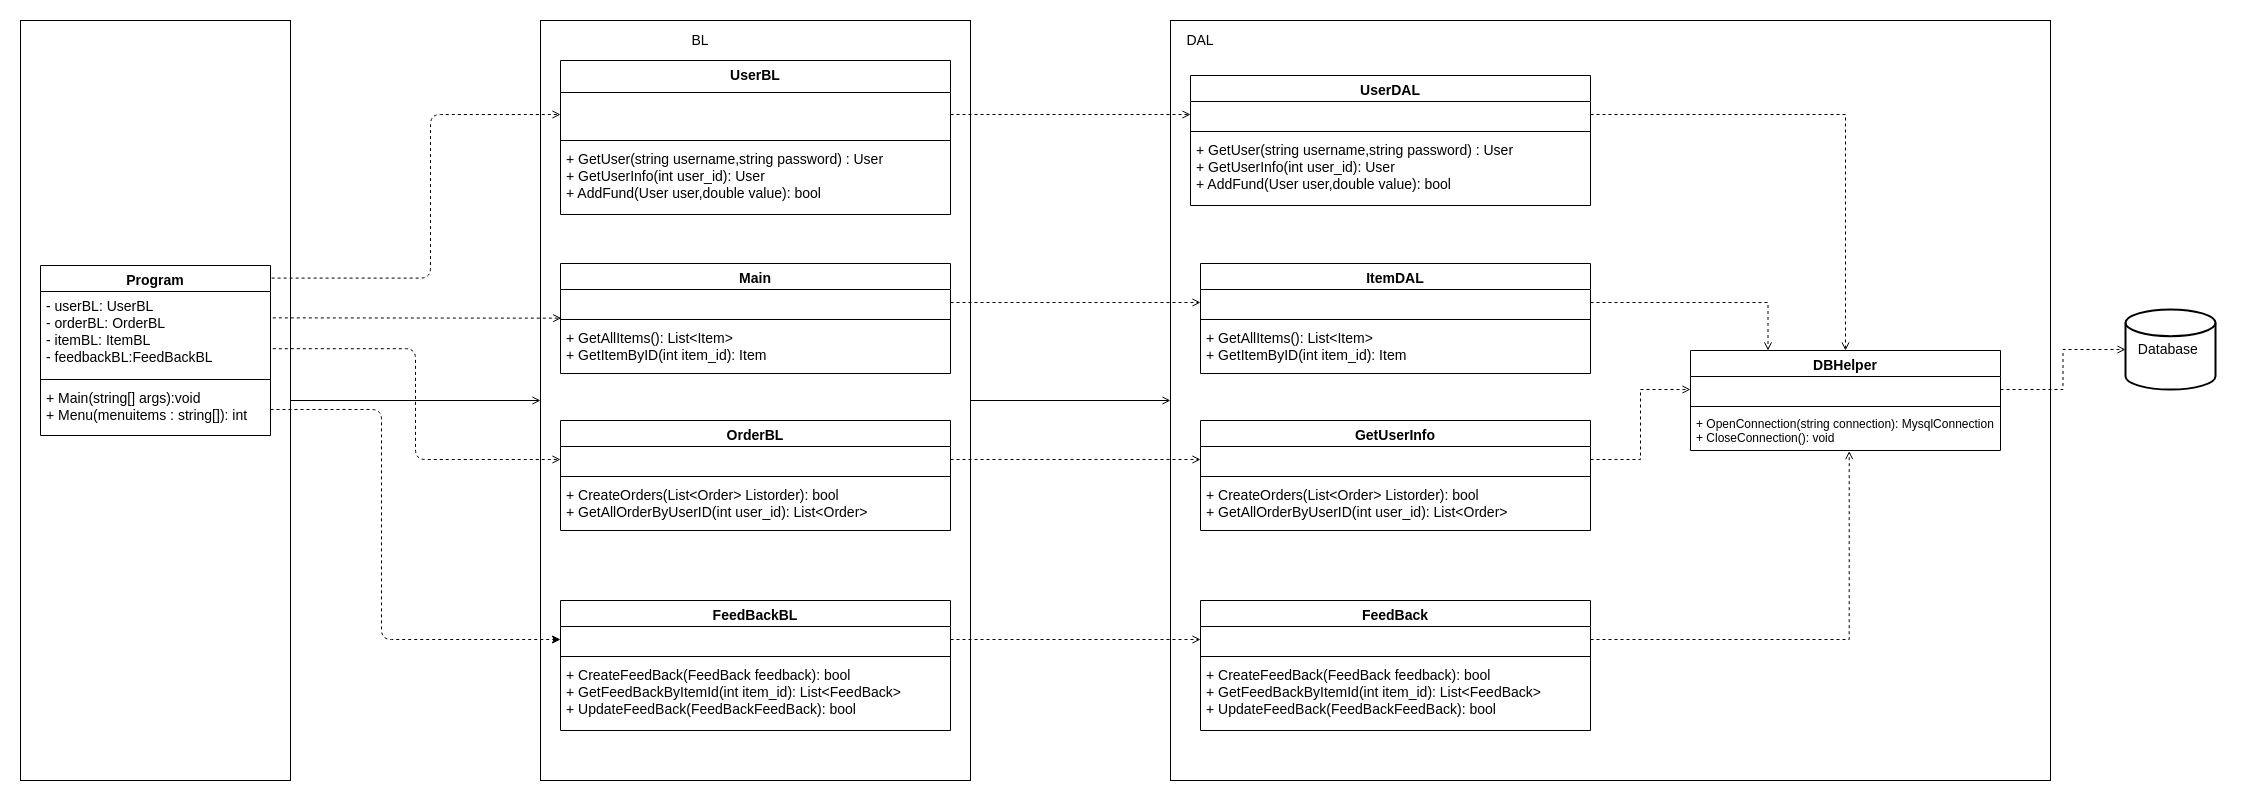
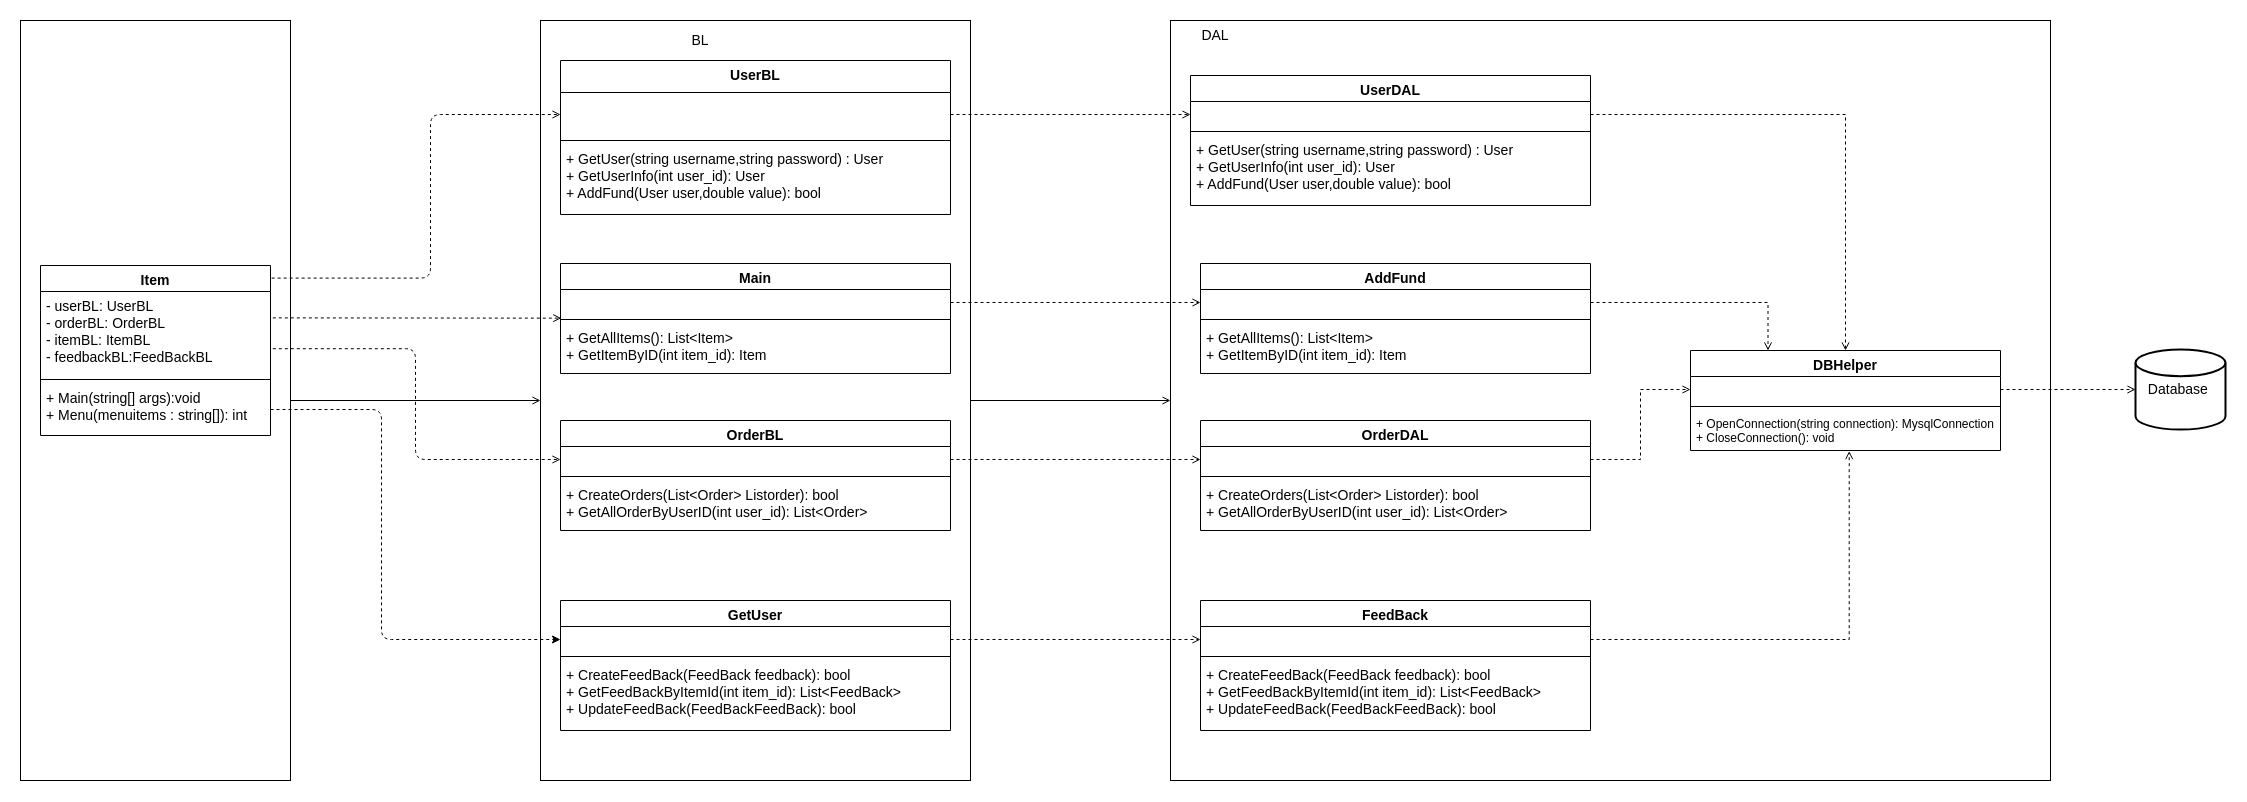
(1201, 41) -> (1216, 36)
(1395, 278) -> (1395, 278)
(155, 280) -> (155, 280)
(2171, 350) -> (2181, 390)
(1395, 435) -> (1395, 435)
(755, 615) -> (755, 615)
